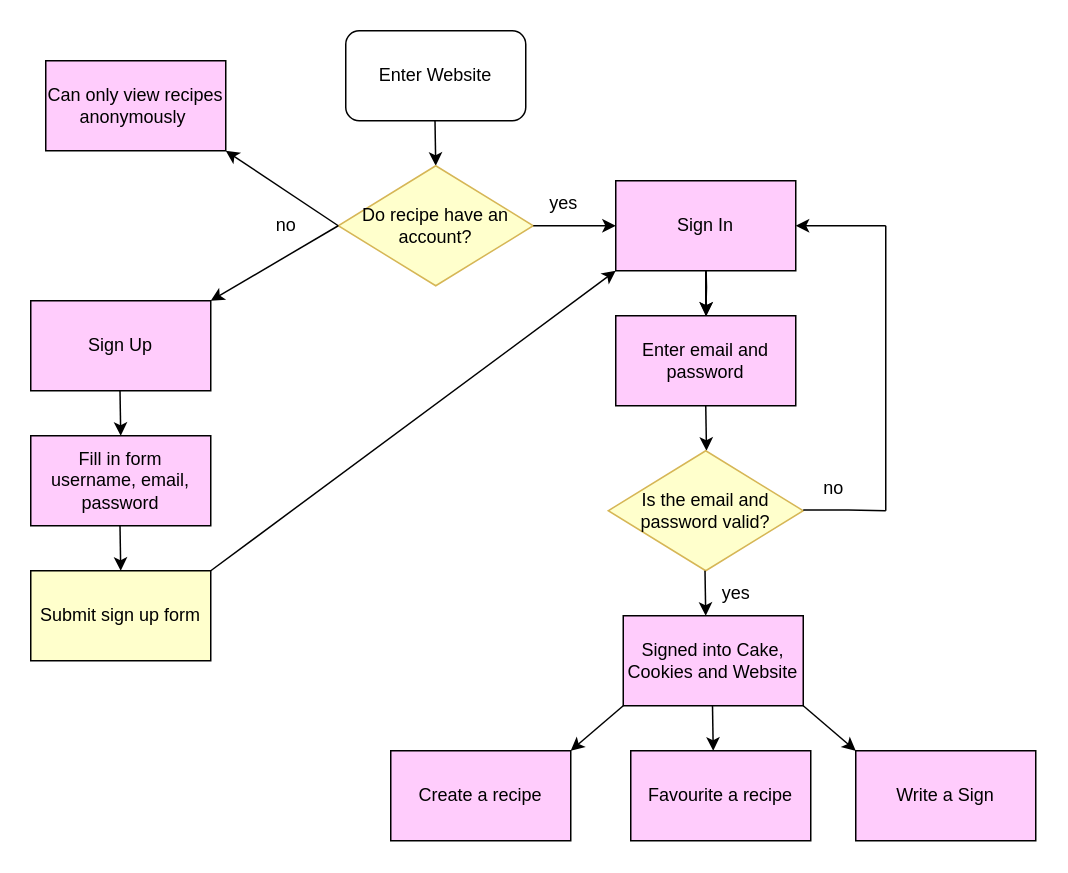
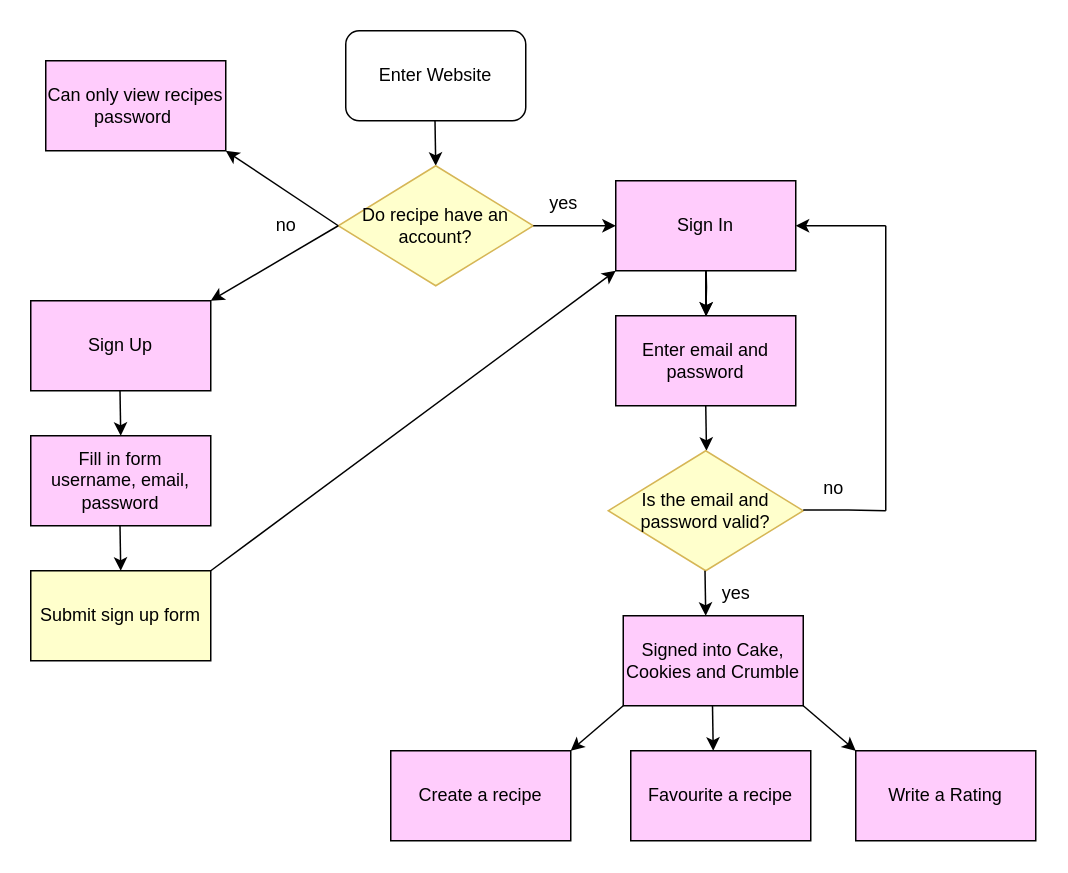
(136, 106) -> (136, 106)
(713, 661) -> (713, 661)
(946, 796) -> (946, 796)
